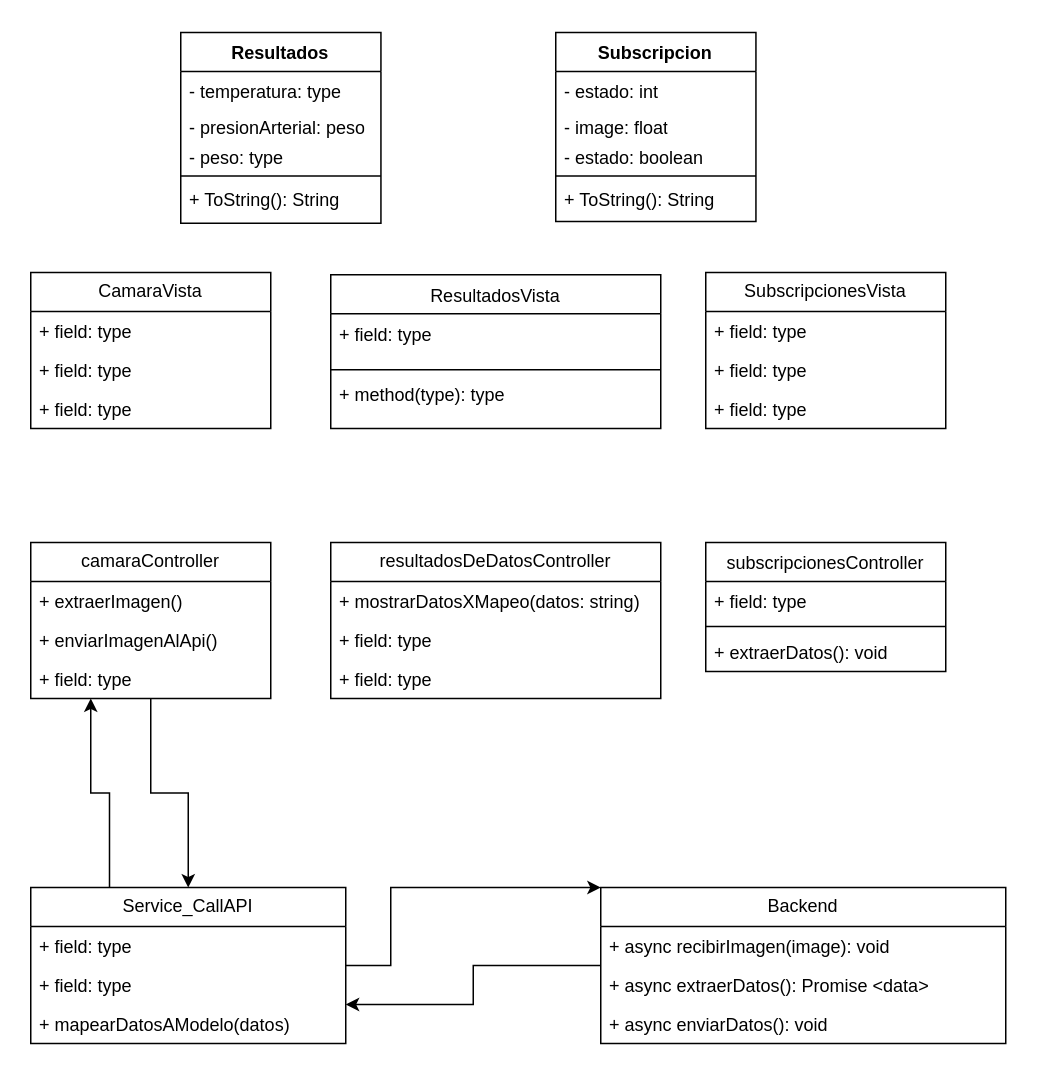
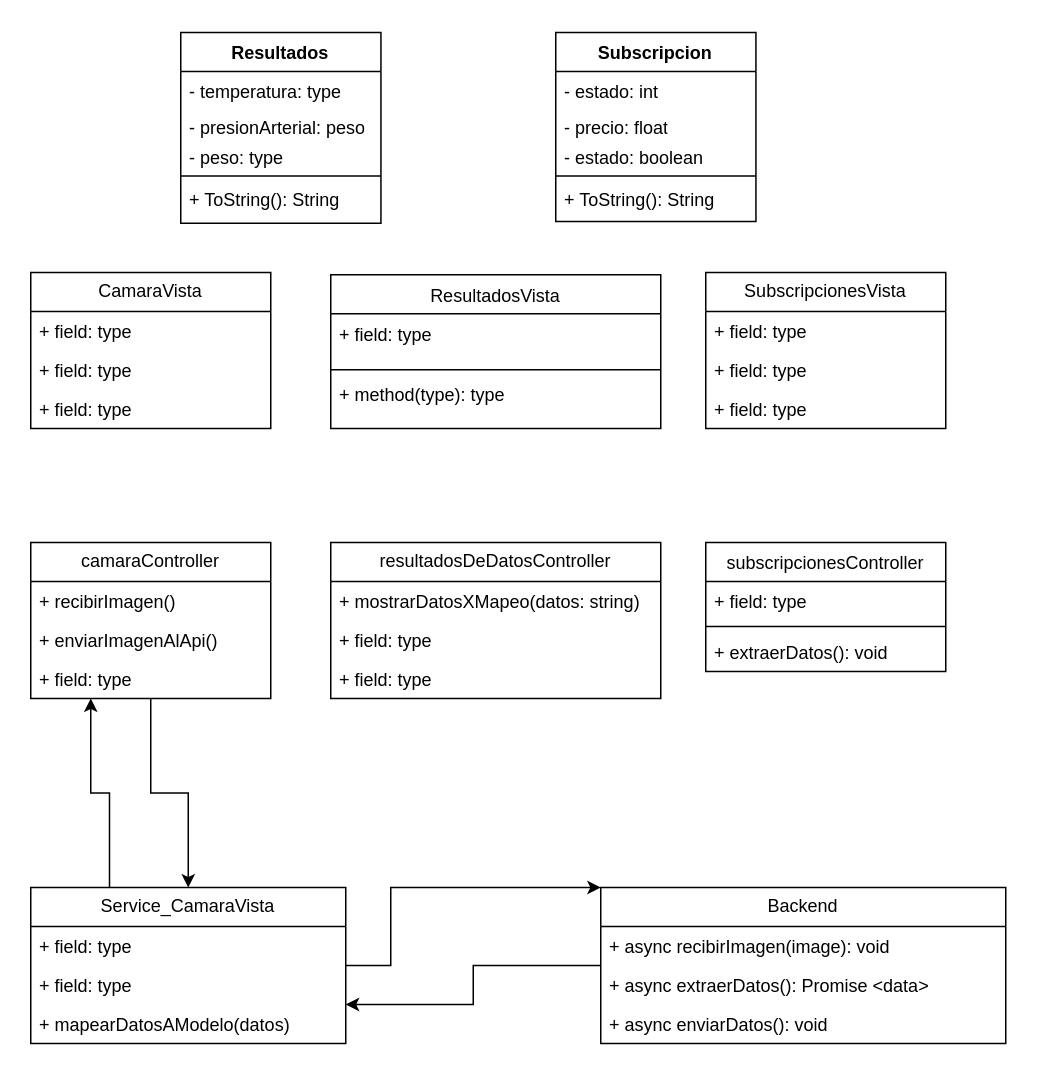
(624, 129) -> (629, 129)
(123, 603) -> (118, 603)
(188, 907) -> (188, 907)
